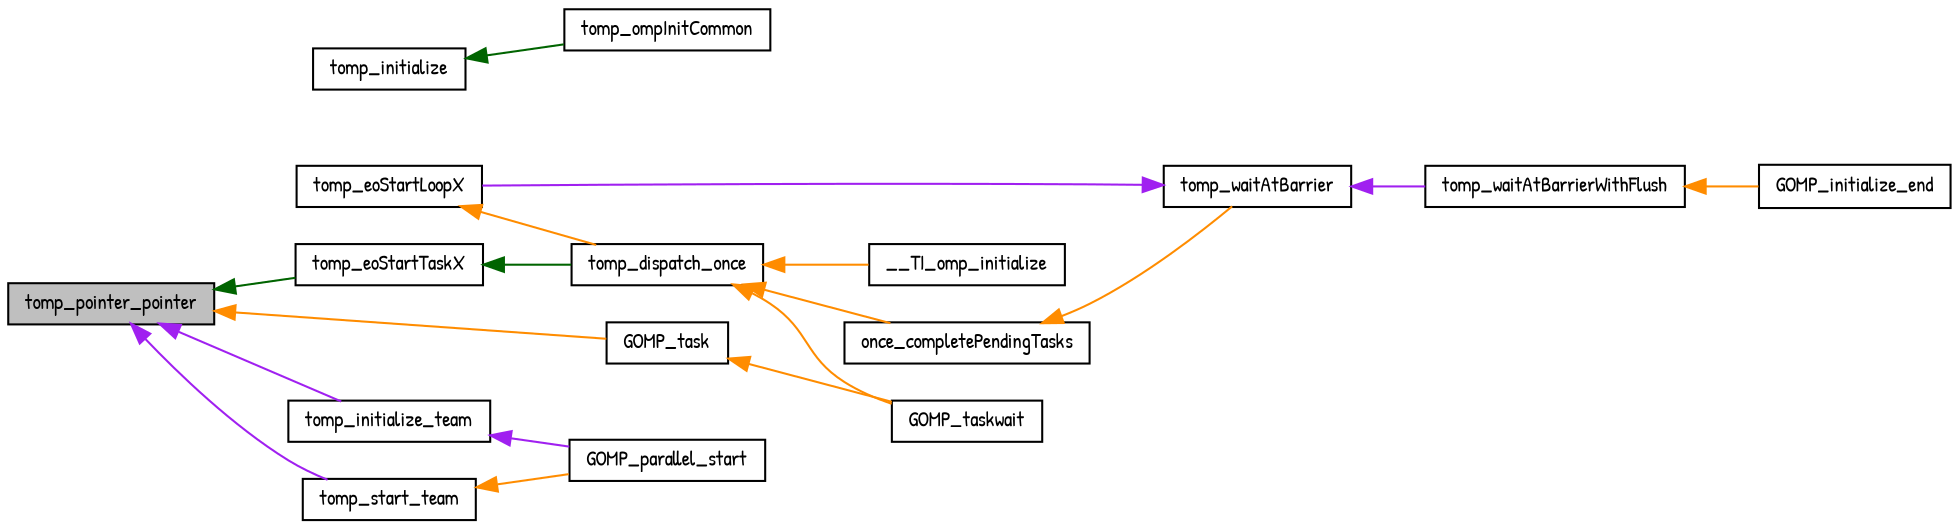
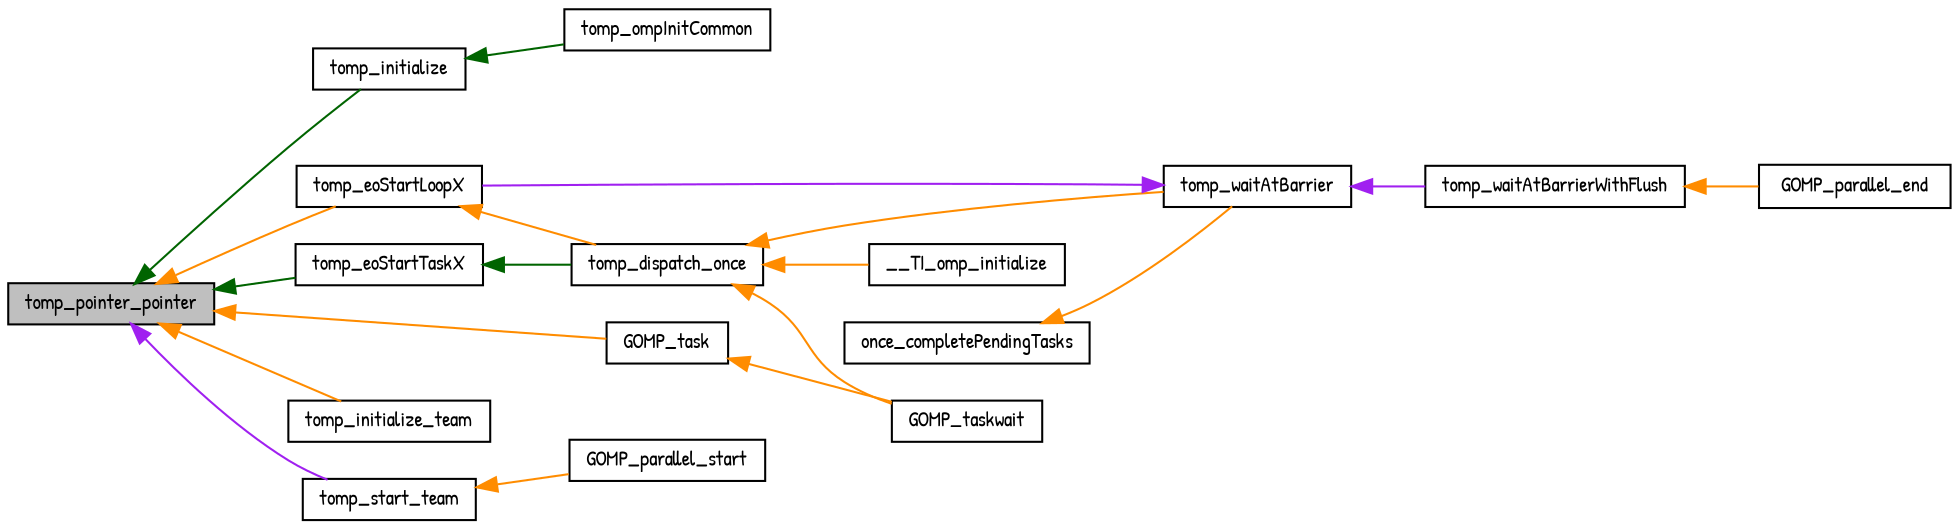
none -> (253, 177)
(1855, 186) -> (1855, 186)
none -> (255, 240)
(827, 306) -> (965, 210)
(260, 367) -> (260, 367)
(540, 442) -> none
